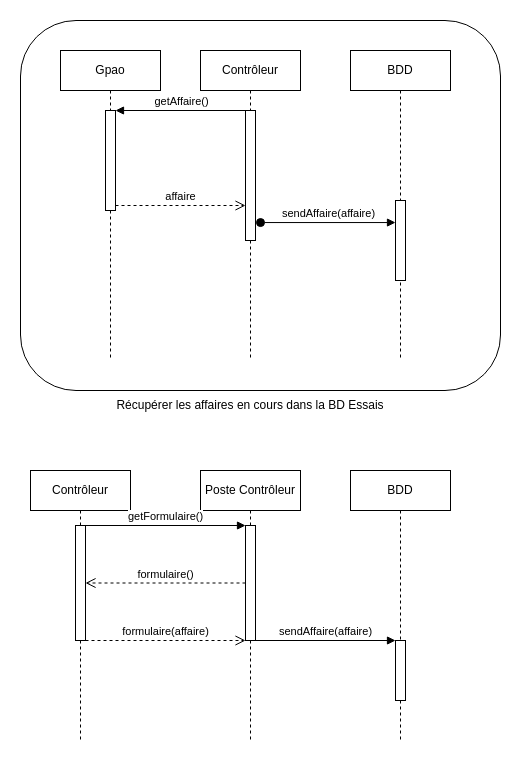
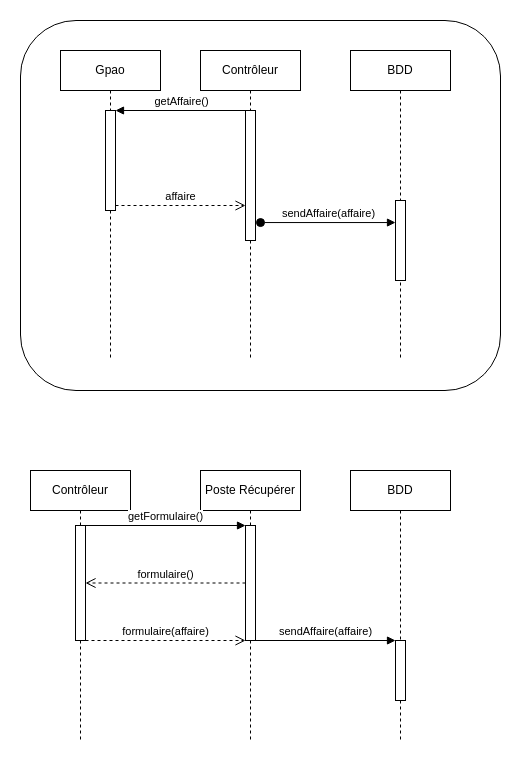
(251, 406) -> none
(251, 491) -> (251, 491)
